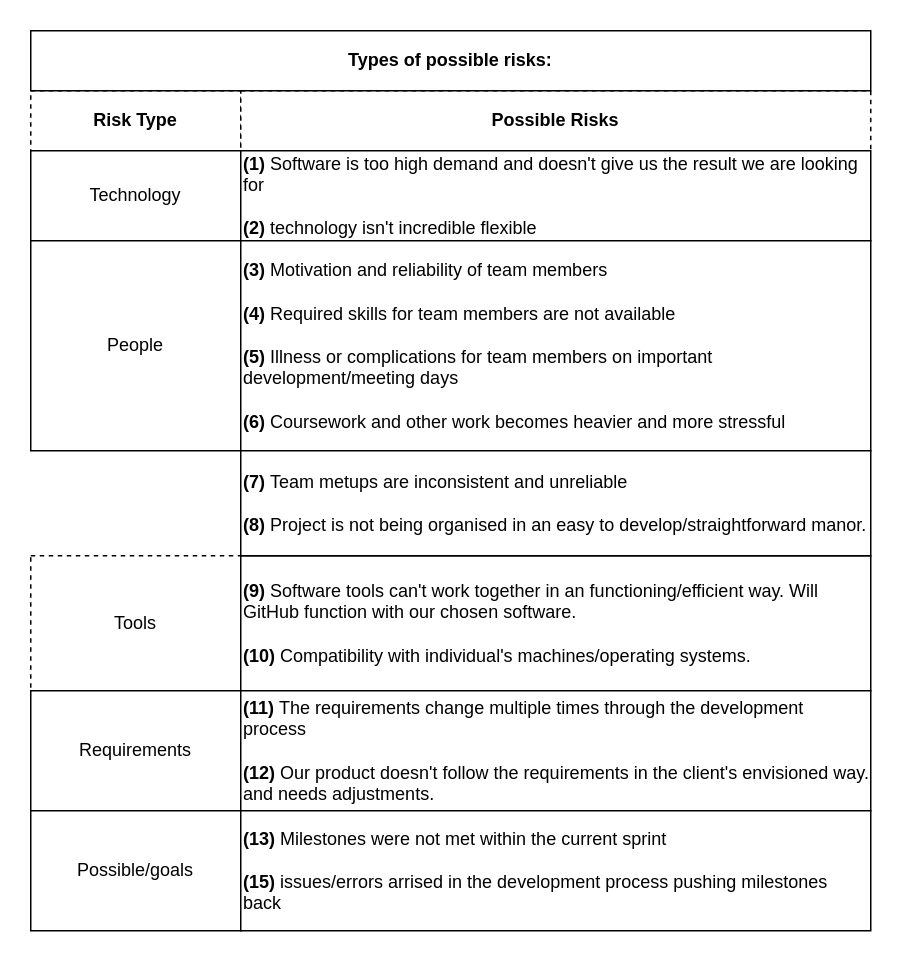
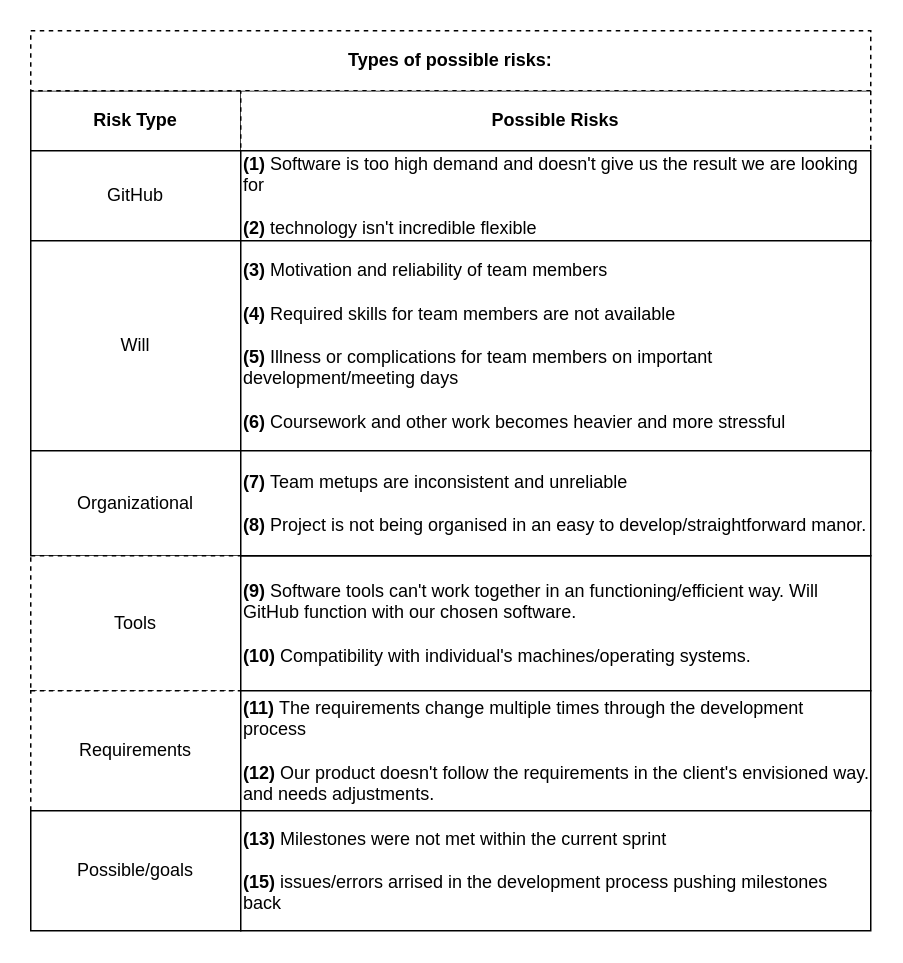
(451, 61) -> (451, 61)
(136, 121) -> (136, 121)
(136, 196) -> (136, 196)
(136, 346) -> (136, 346)
none -> (136, 503)
(136, 751) -> (136, 751)
